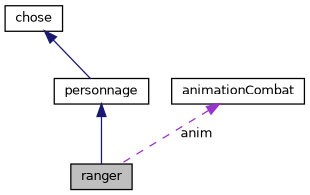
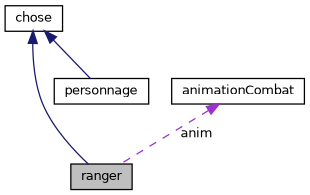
(101, 141) -> (46, 111)
